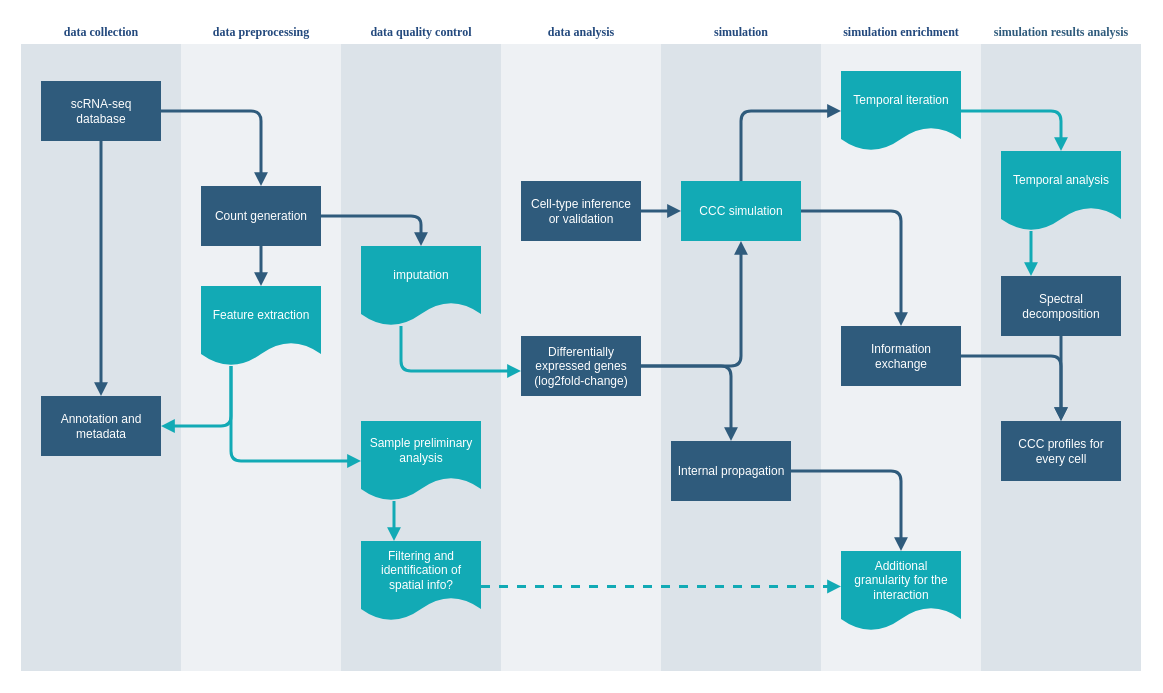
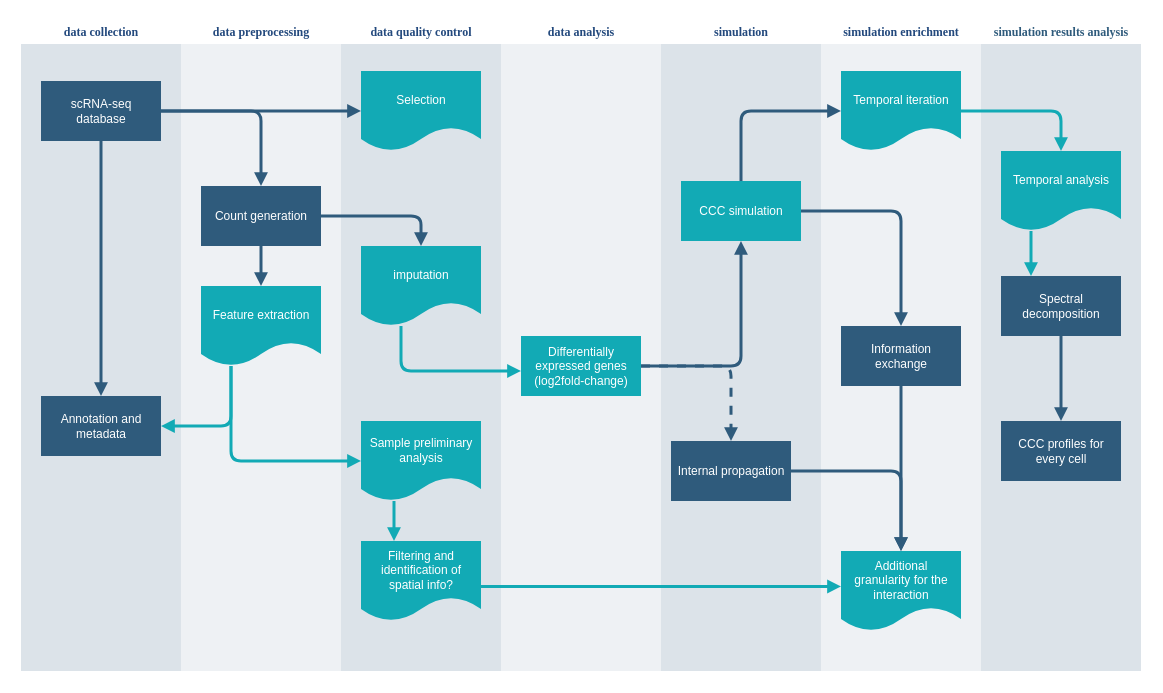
none -> (303, 111)
none -> (421, 111)
(581, 211) -> none
(654, 211) -> none
(1009, 356) -> (901, 429)
(581, 366) -> (581, 366)
(731, 397) -> (731, 397)
(655, 587) -> (655, 587)
